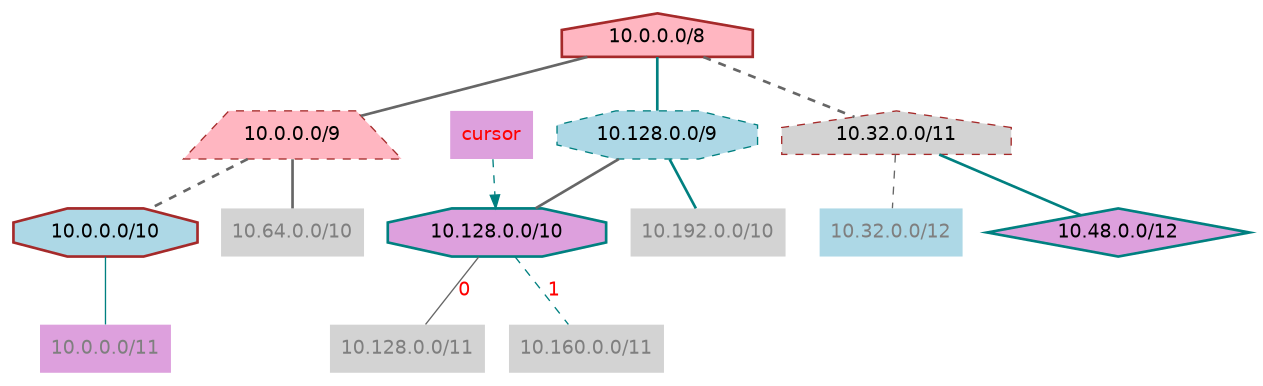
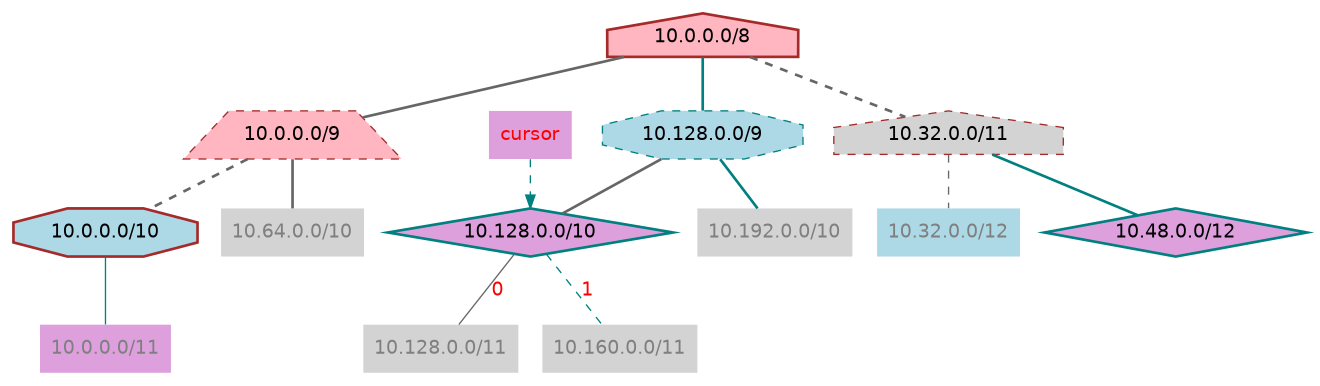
(497, 232) -> (530, 232)
